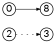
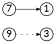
(9, 9) -> (9, 9)
(47, 9) -> (47, 9)
(9, 34) -> (9, 34)
